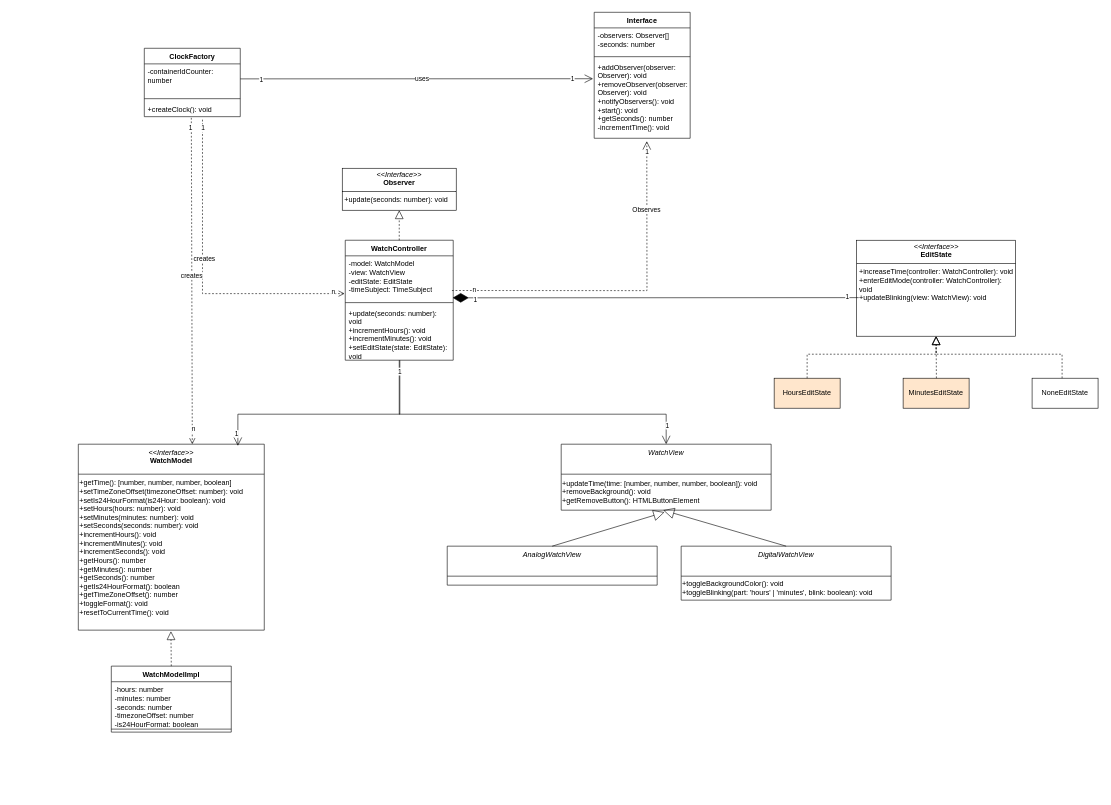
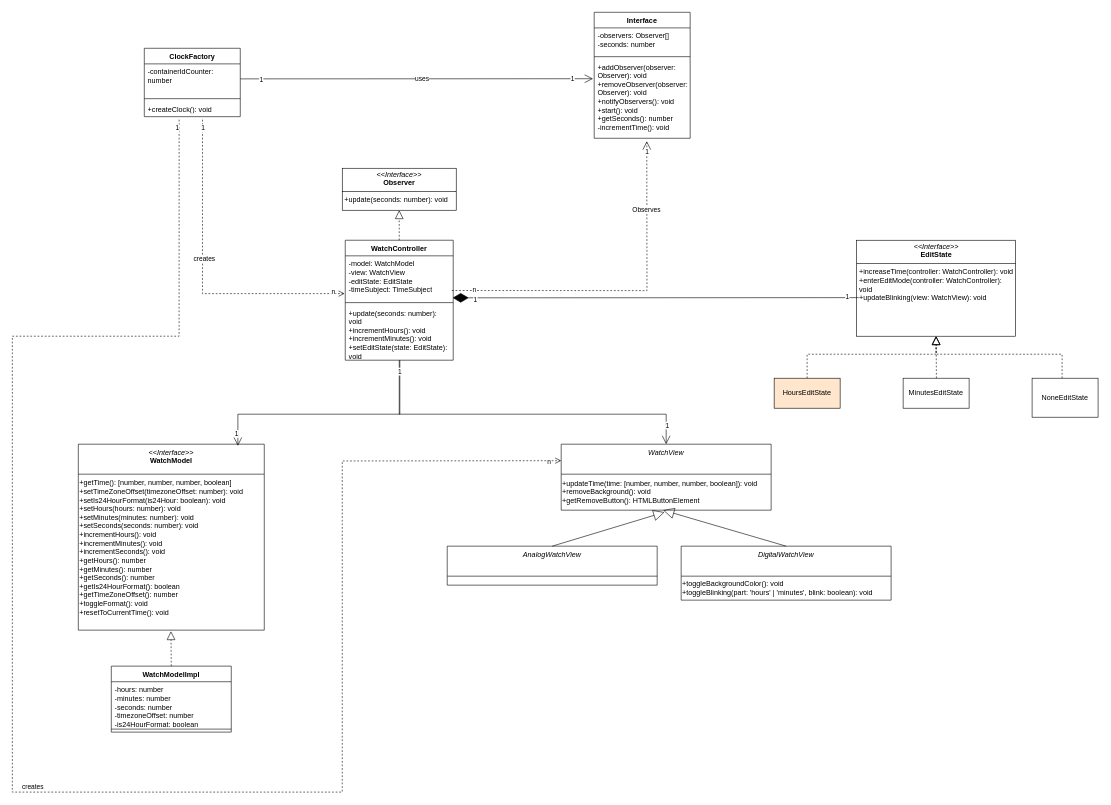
(192, 198) -> none
(936, 393) -> (936, 393)
(1065, 393) -> (1065, 398)
none -> (12, 479)
